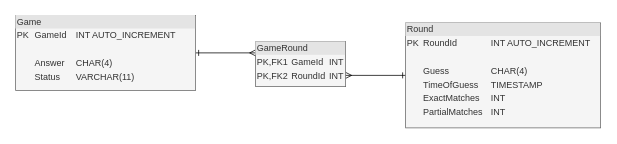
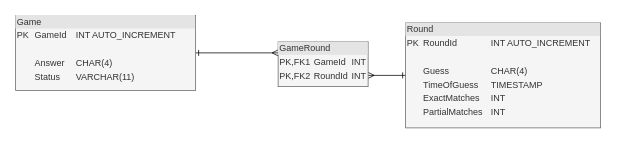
(300, 64) -> (323, 64)
